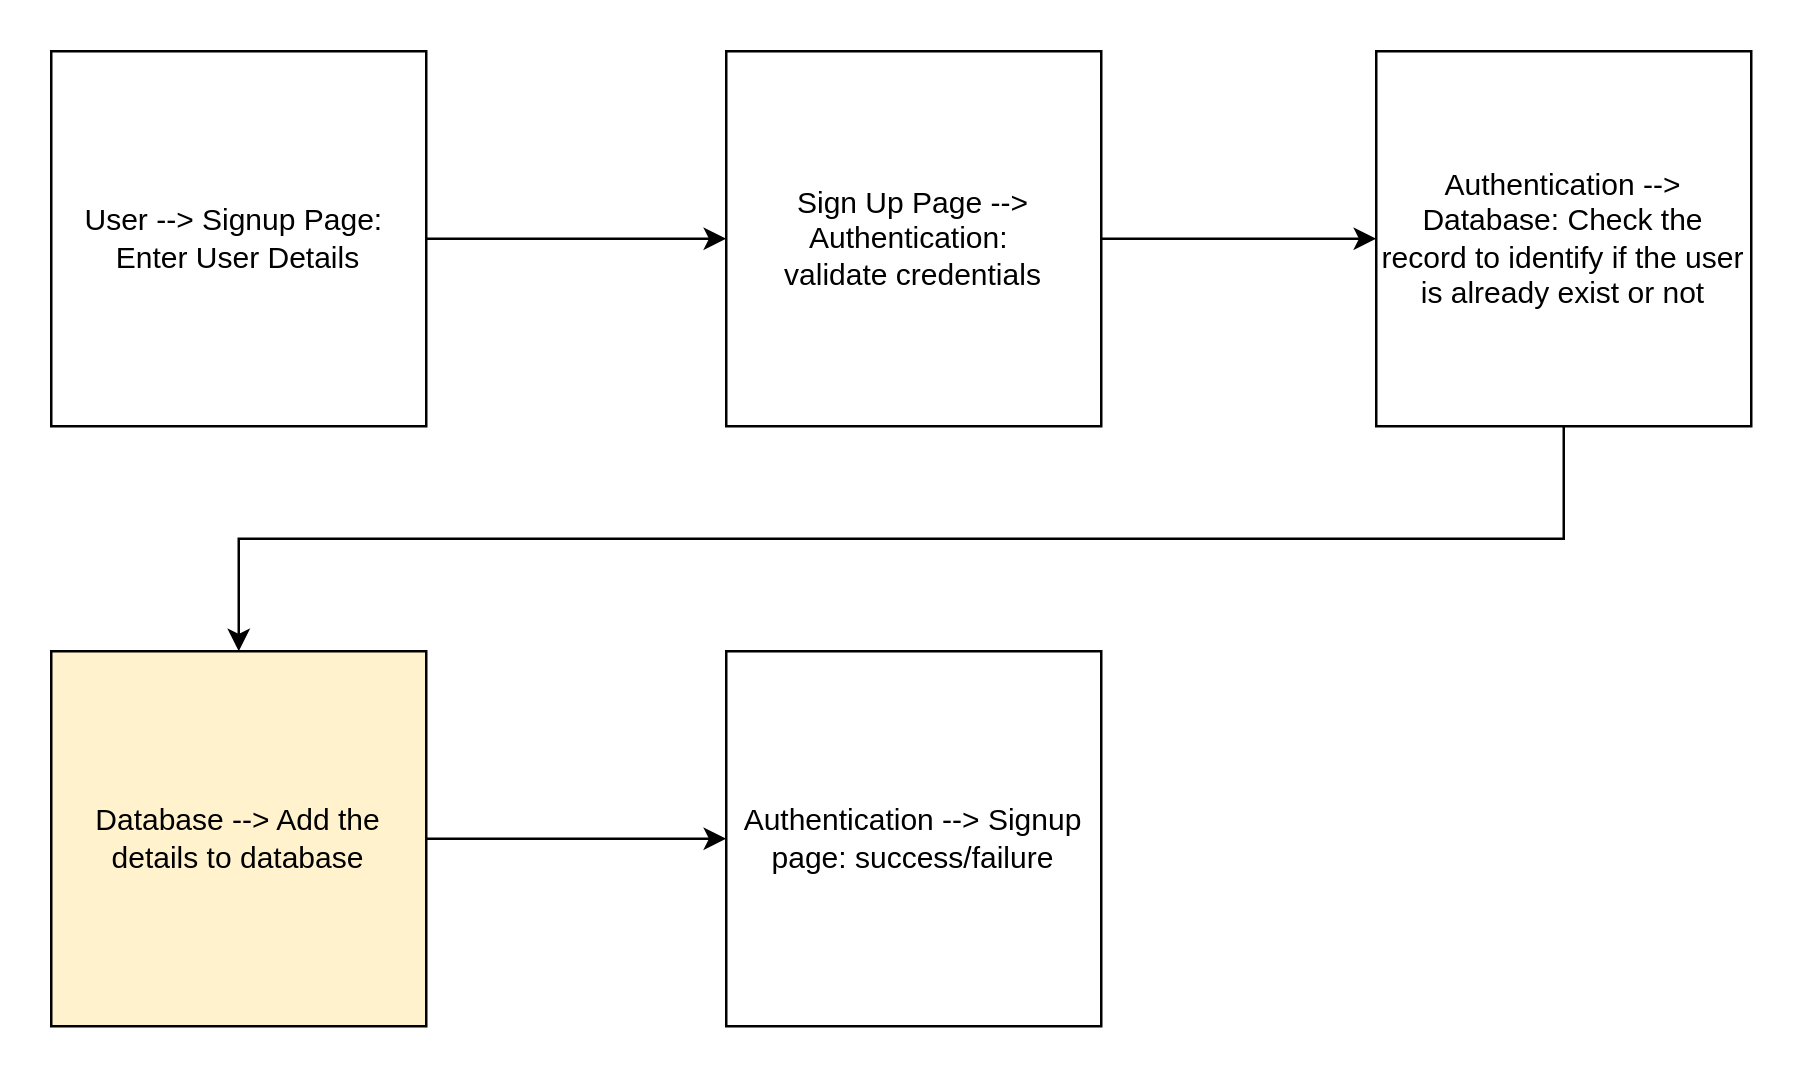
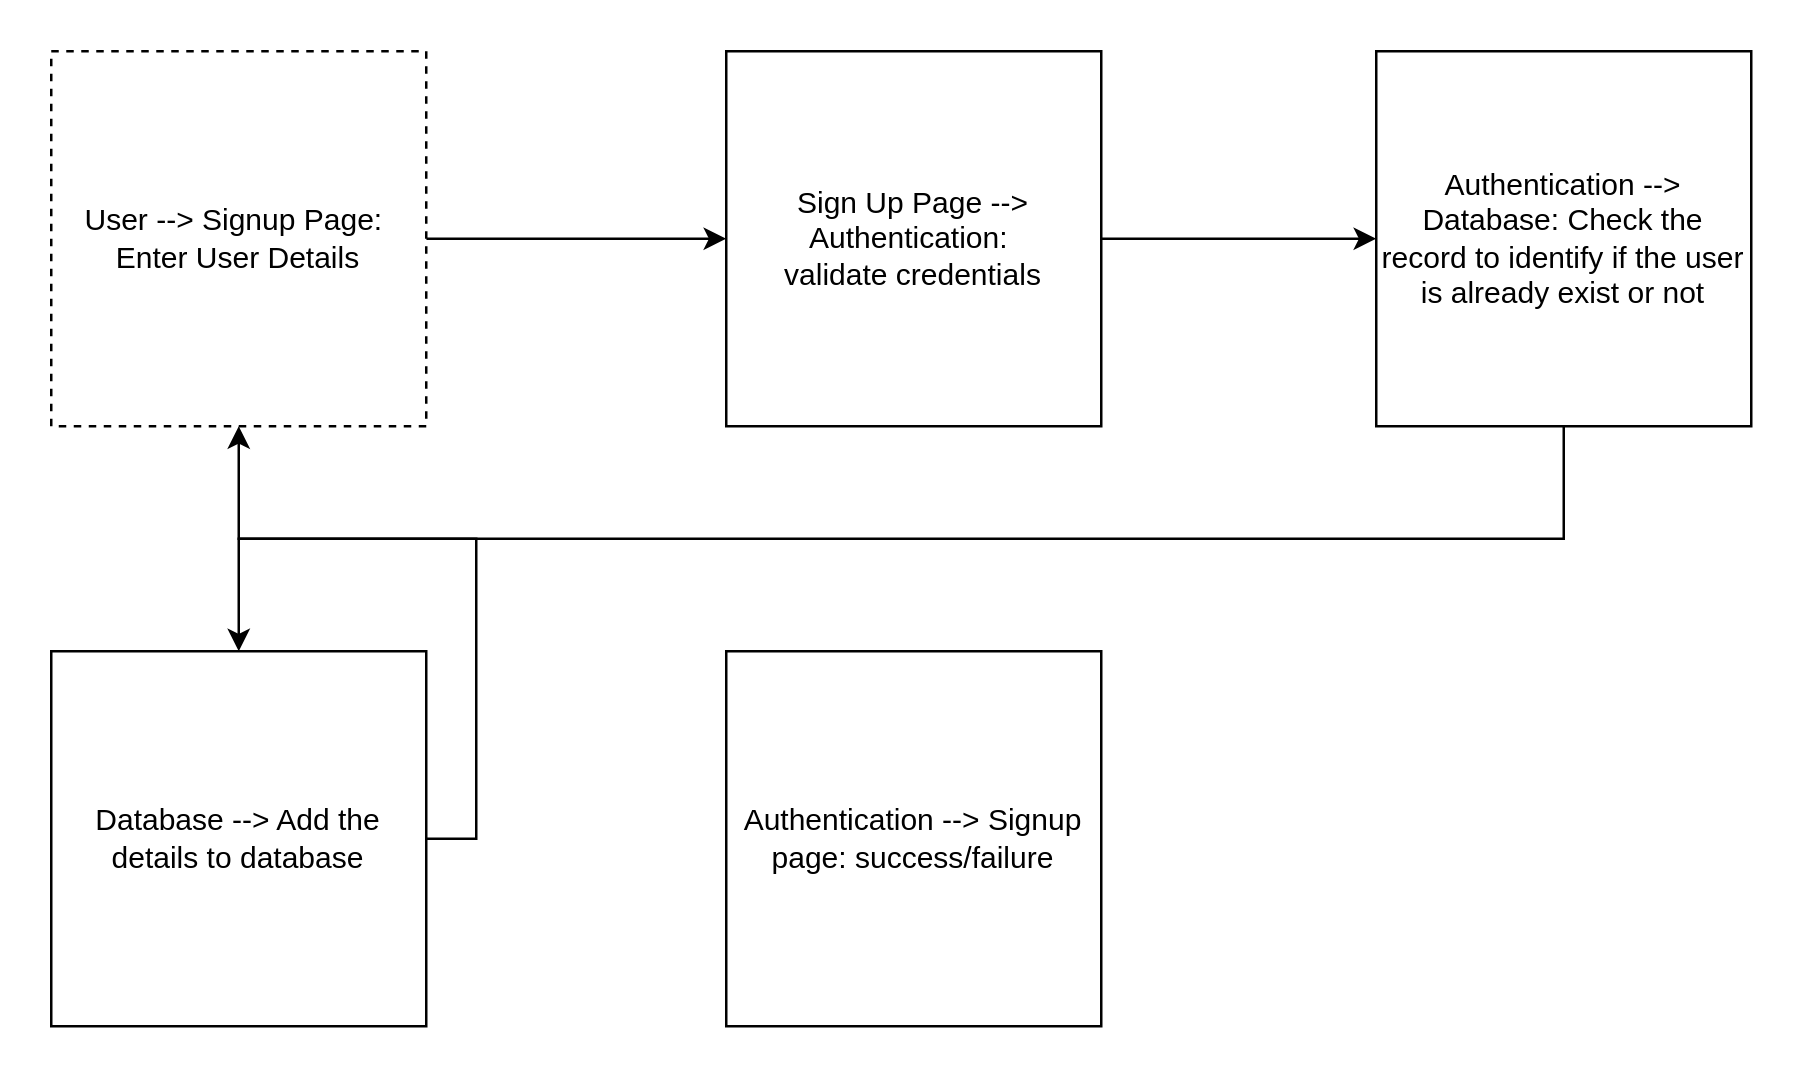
(239, 239) -> (239, 239)
(239, 839) -> (239, 839)
(593, 839) -> (476, 691)
